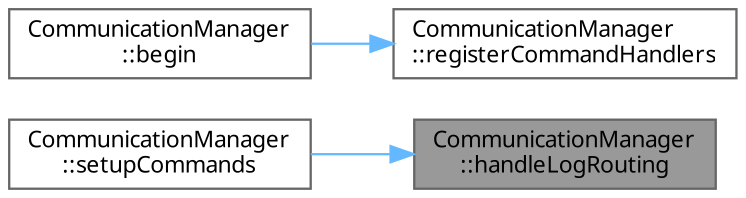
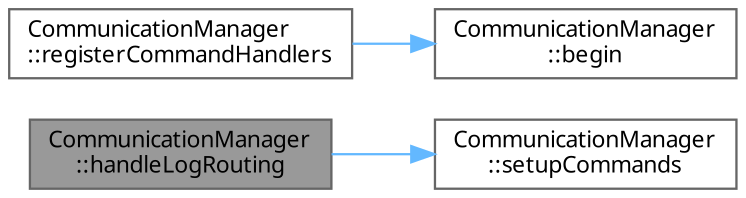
(341, 44) -> (382, 44)
(351, 154) -> (371, 154)
